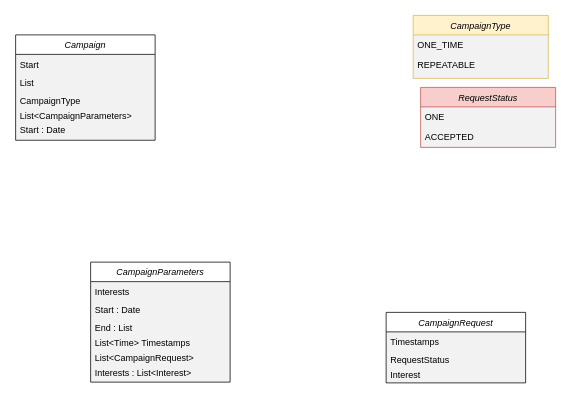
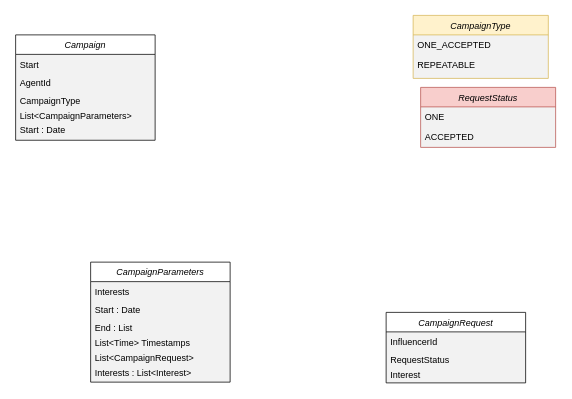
(437, 45) -> (447, 45)
(28, 83) -> (37, 83)
(414, 342) -> (419, 342)
